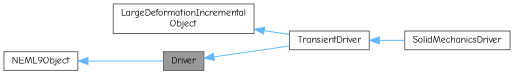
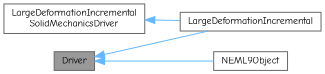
(184, 19) -> (74, 19)
(329, 40) -> (251, 22)
(457, 40) -> none
(126, 61) -> (159, 61)
